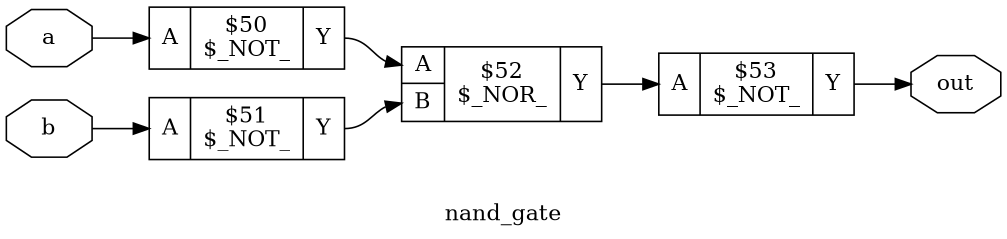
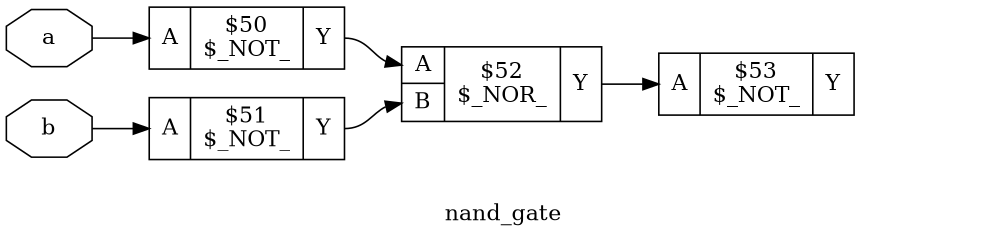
(956, 84) -> none
